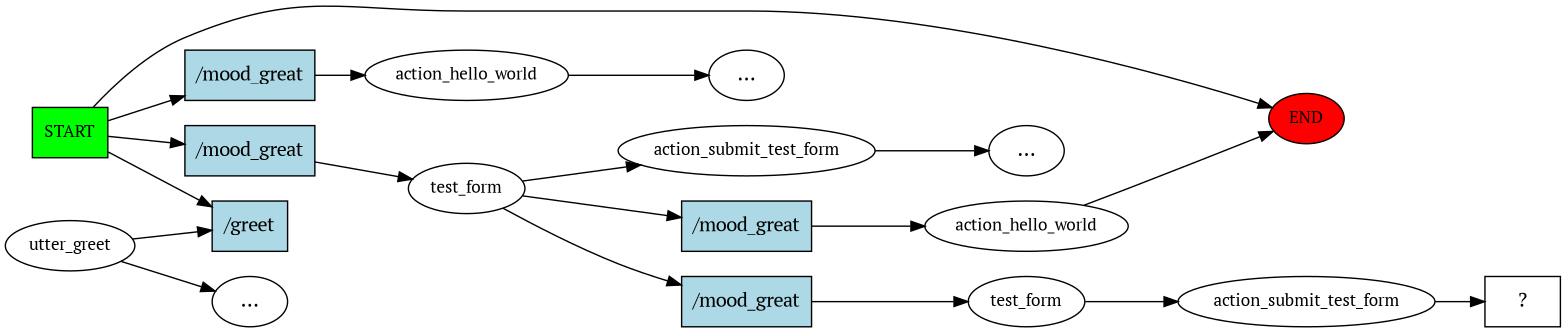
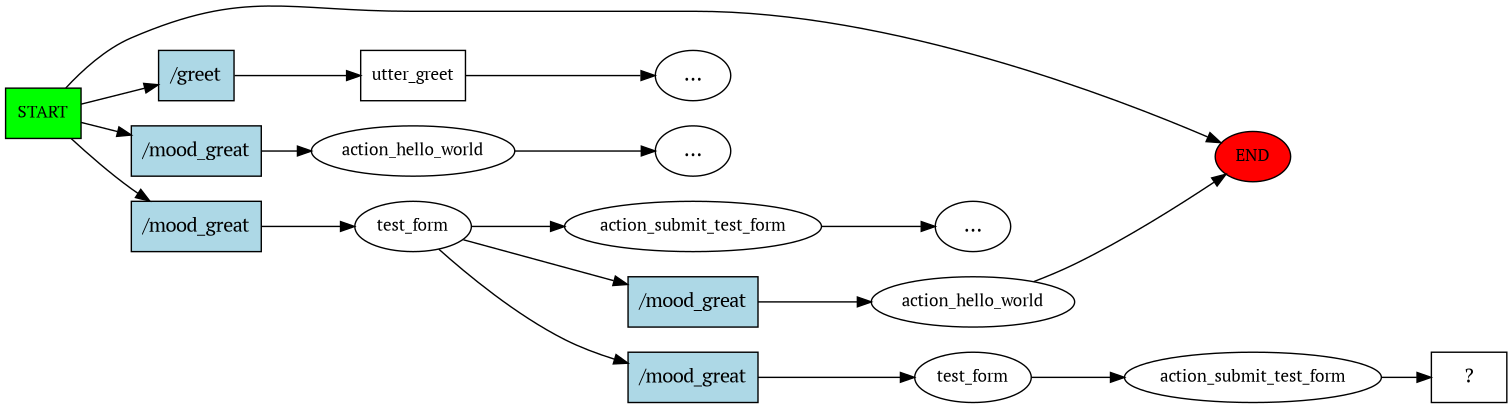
(165, 235) -> (290, 76)
(70, 246) -> (413, 76)
